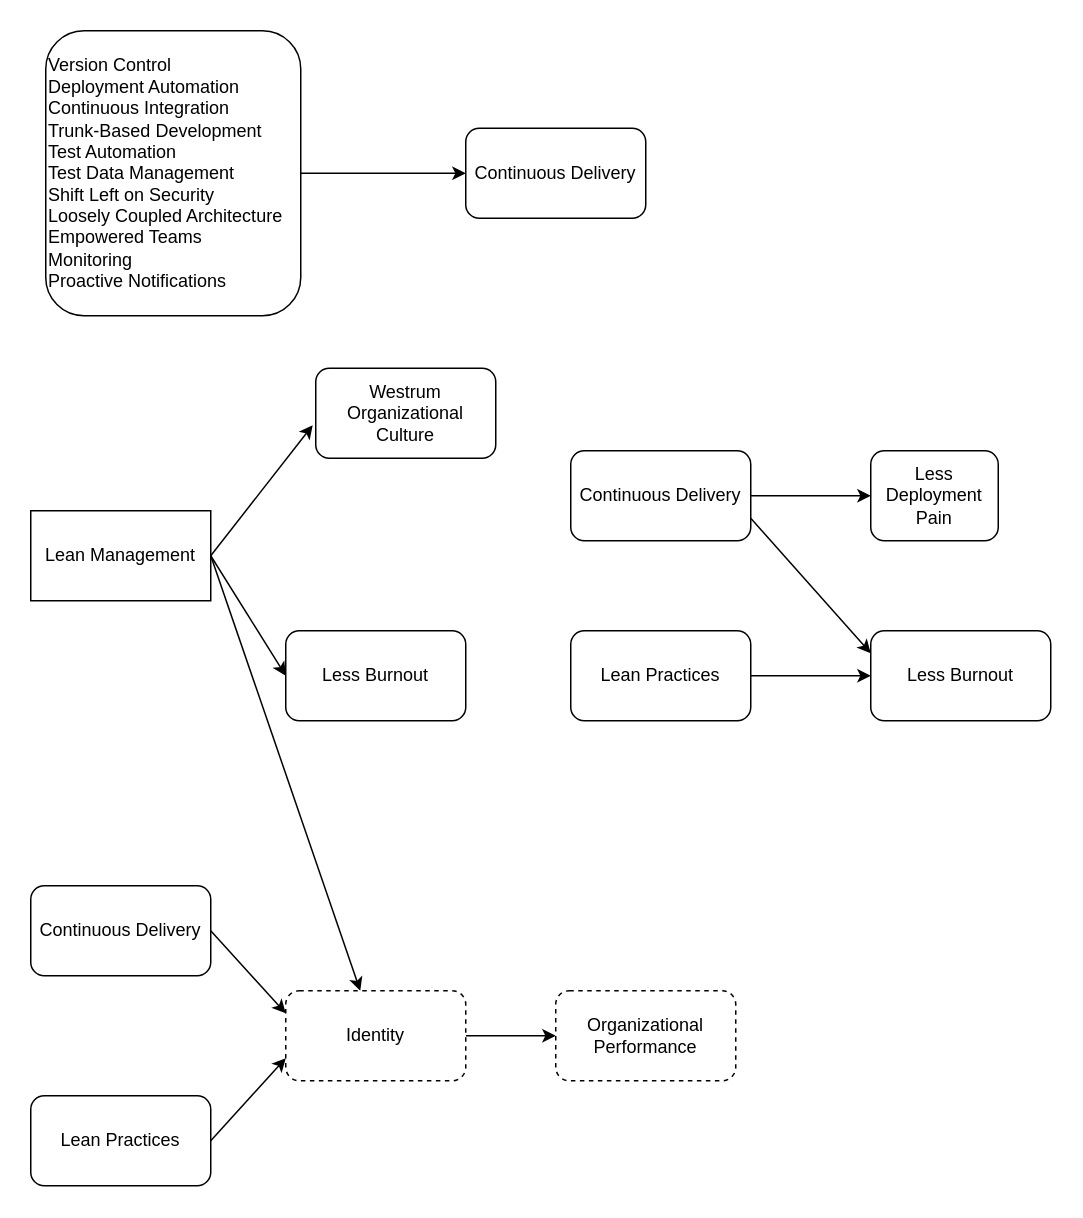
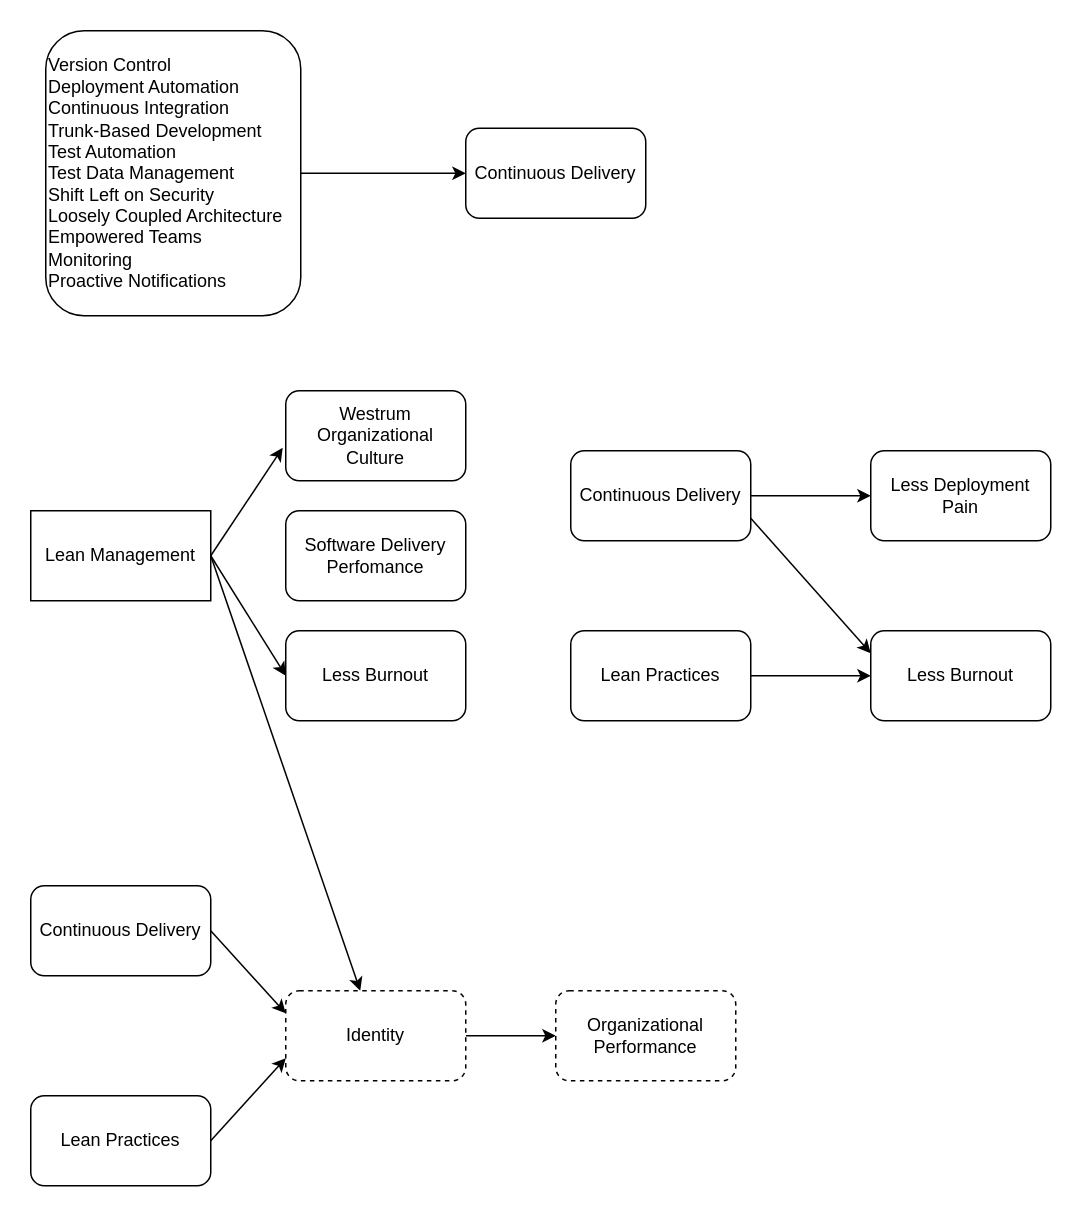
(406, 413) -> (376, 436)
(935, 496) -> (961, 496)
none -> (376, 556)
